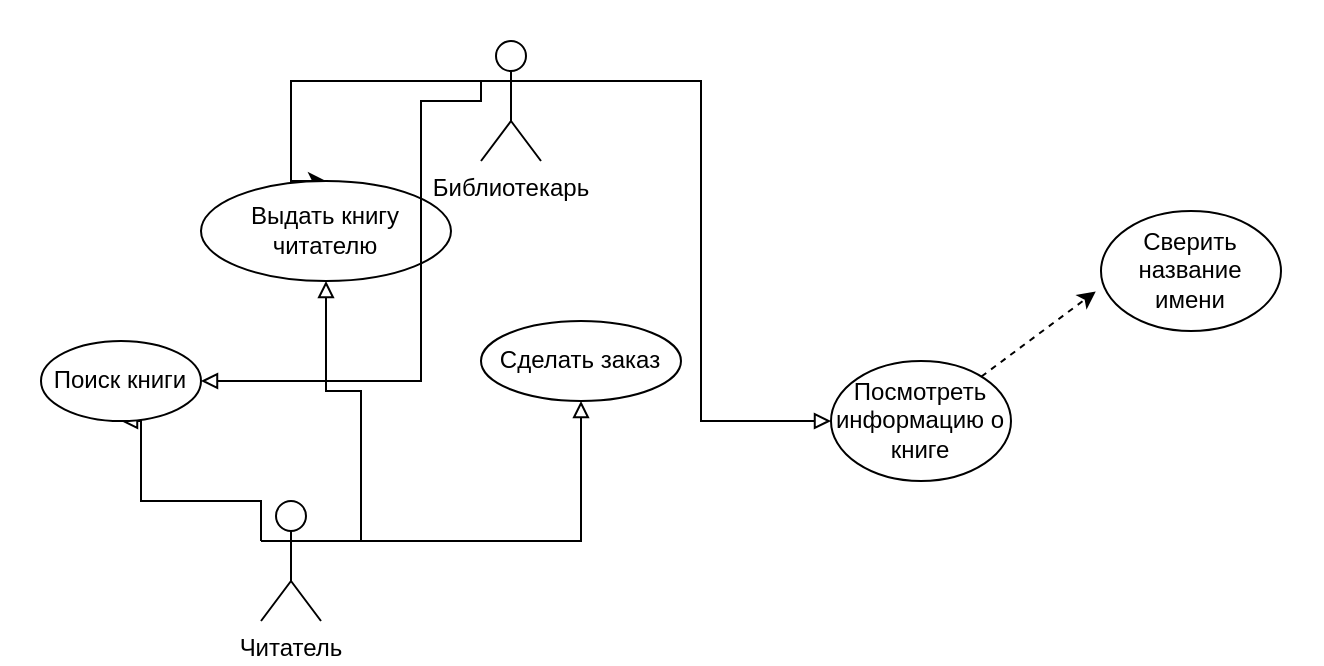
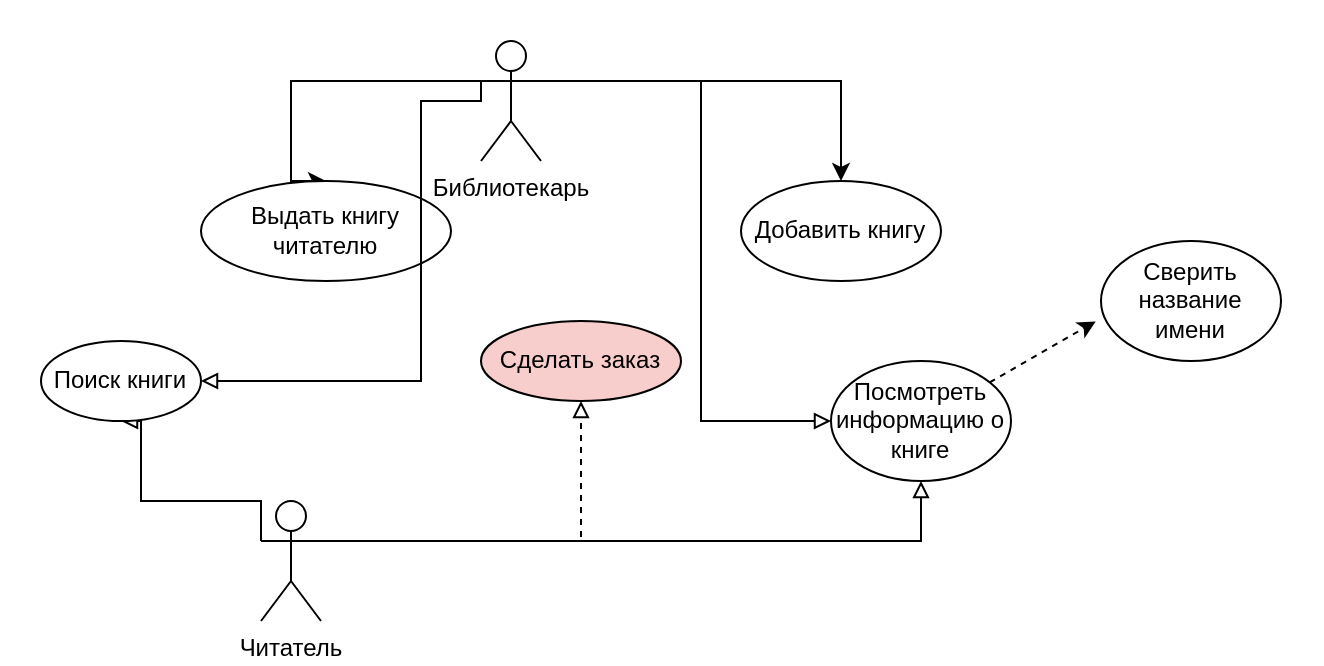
none -> (816, 81)
none -> (841, 231)
(1191, 271) -> (1191, 301)
(581, 361) -> (581, 361)
(361, 401) -> (774, 541)
(581, 478) -> (581, 478)
